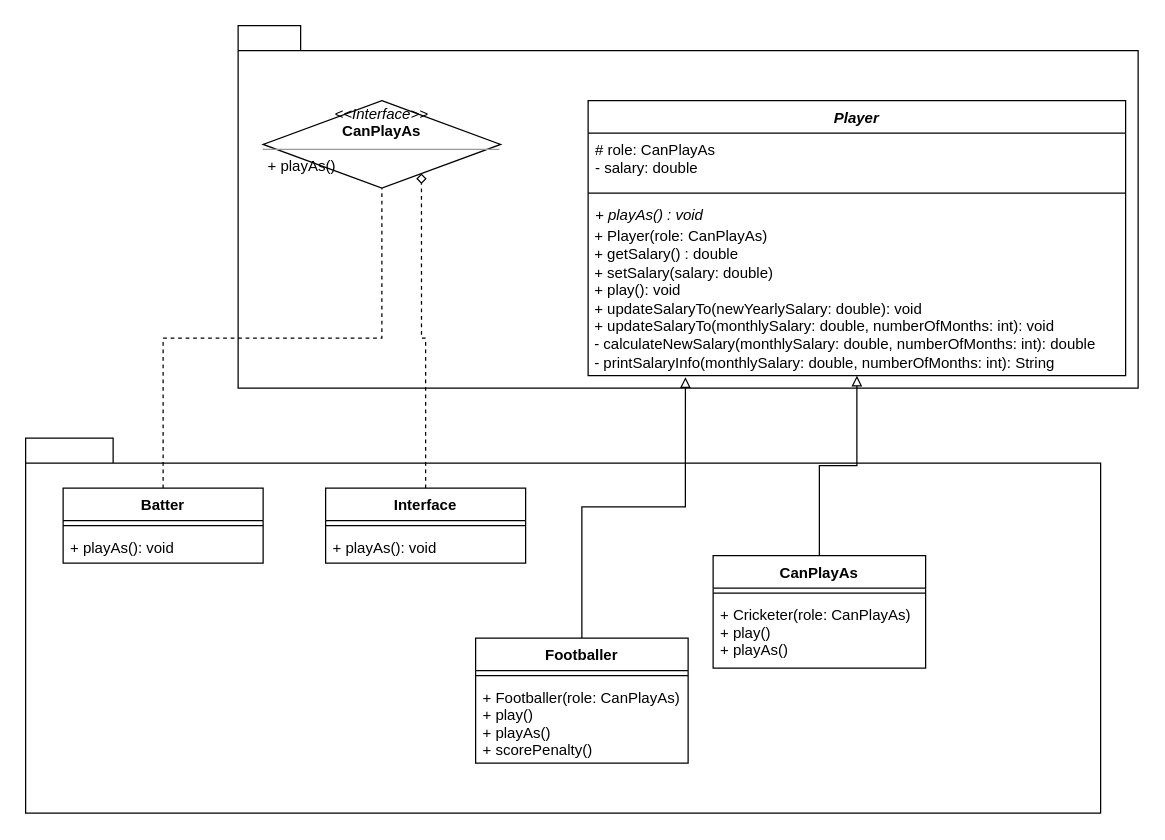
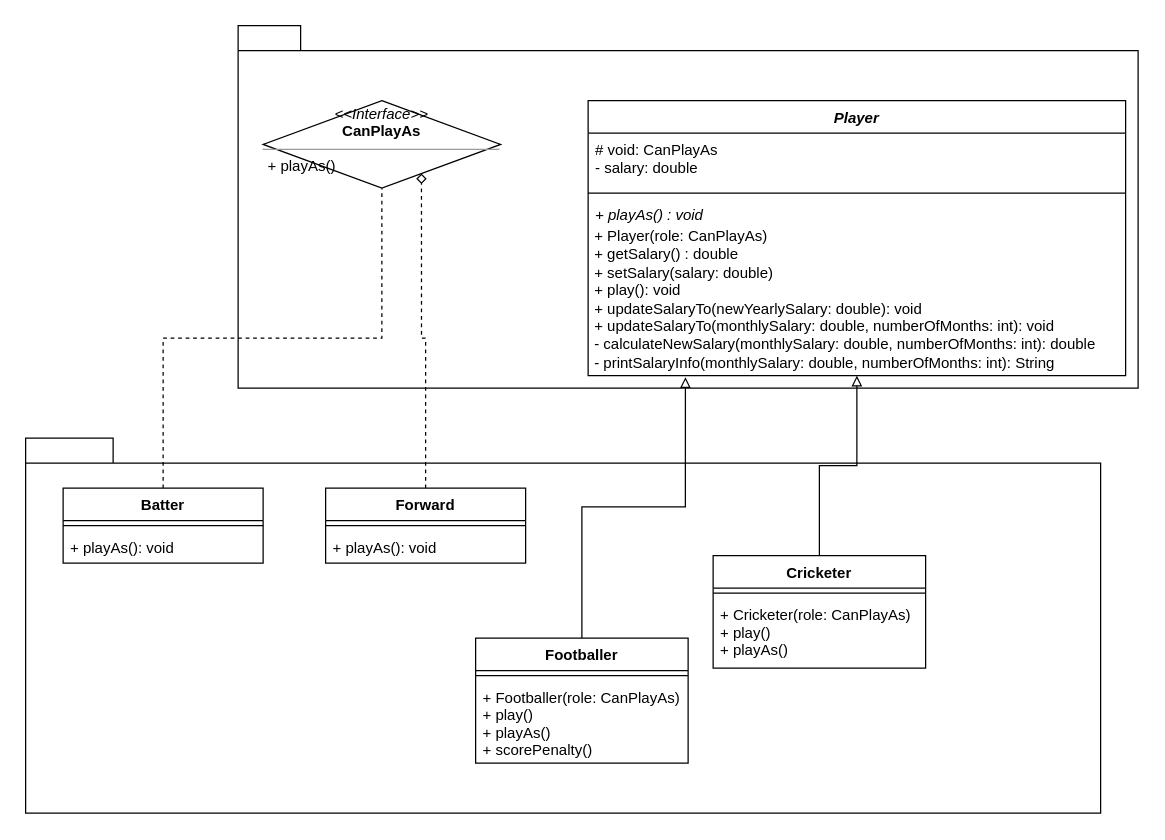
(657, 150) -> (657, 150)
(425, 505) -> (425, 505)
(819, 573) -> (819, 573)
